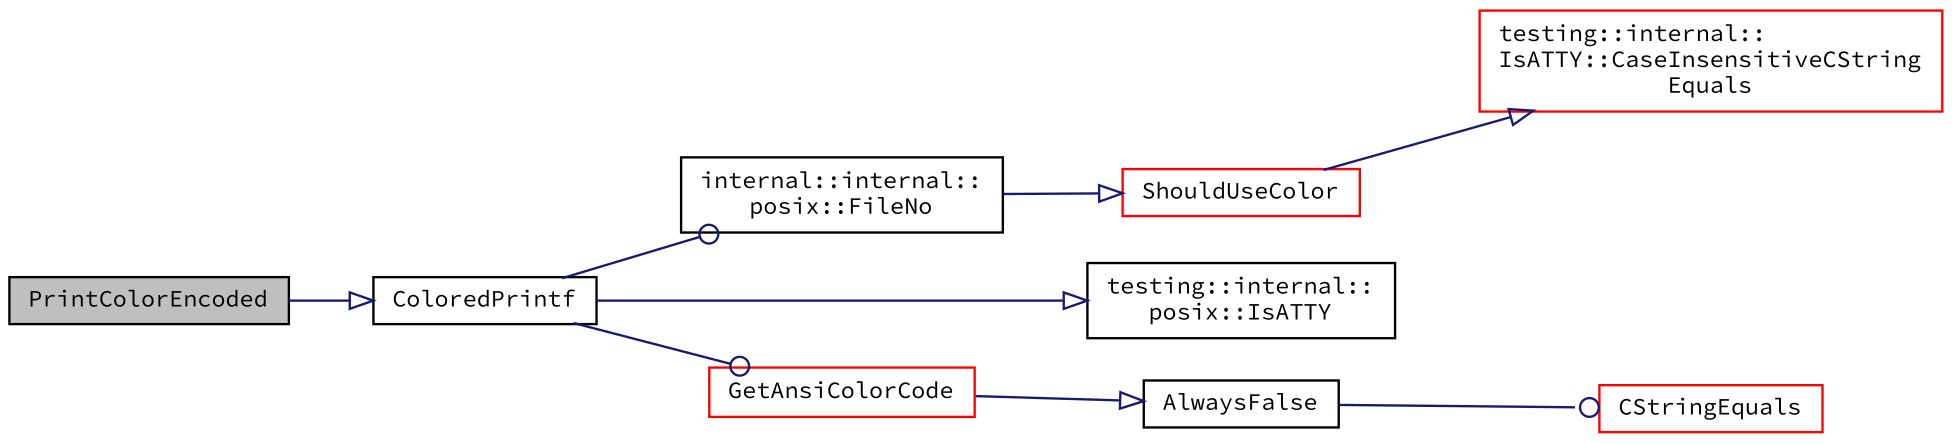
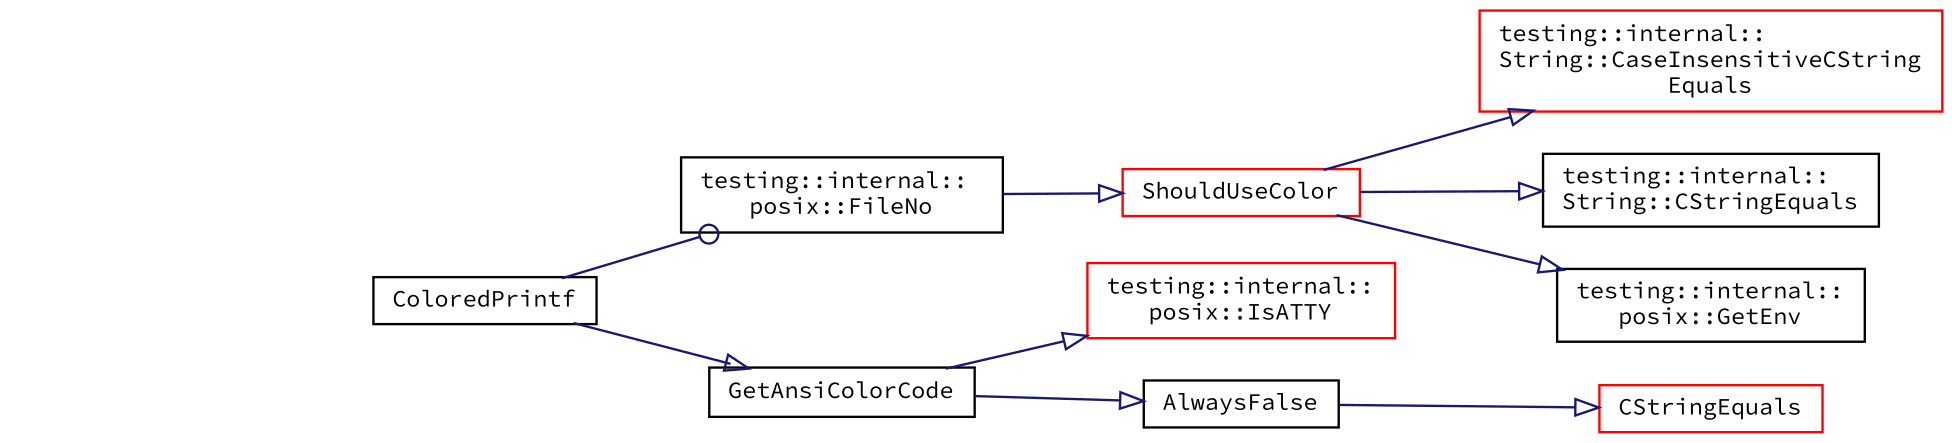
(1711, 61) -> (1711, 61)
none -> (1711, 190)
(842, 195) -> (842, 195)
(149, 301) -> none
(830, 301) -> (1005, 355)
(1241, 301) -> (1241, 301)
none -> (1711, 305)
(652, 343) -> (652, 343)
(842, 392) -> (842, 392)
(1457, 406) -> (1457, 406)
